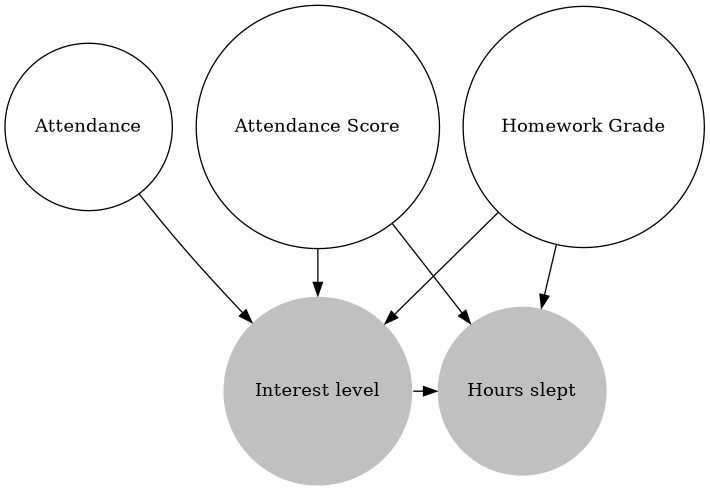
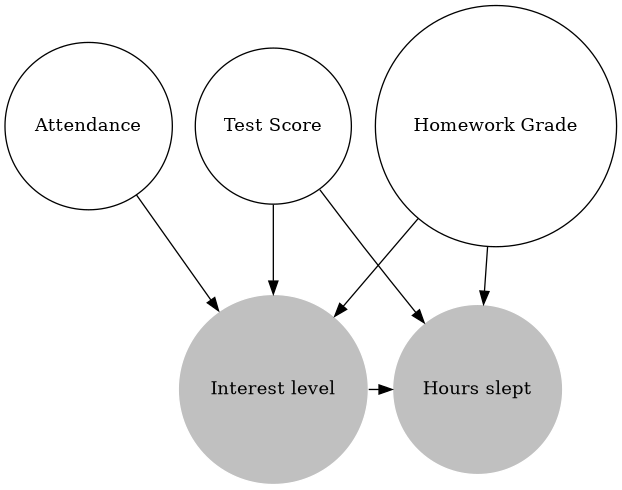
(318, 127) -> (273, 126)
